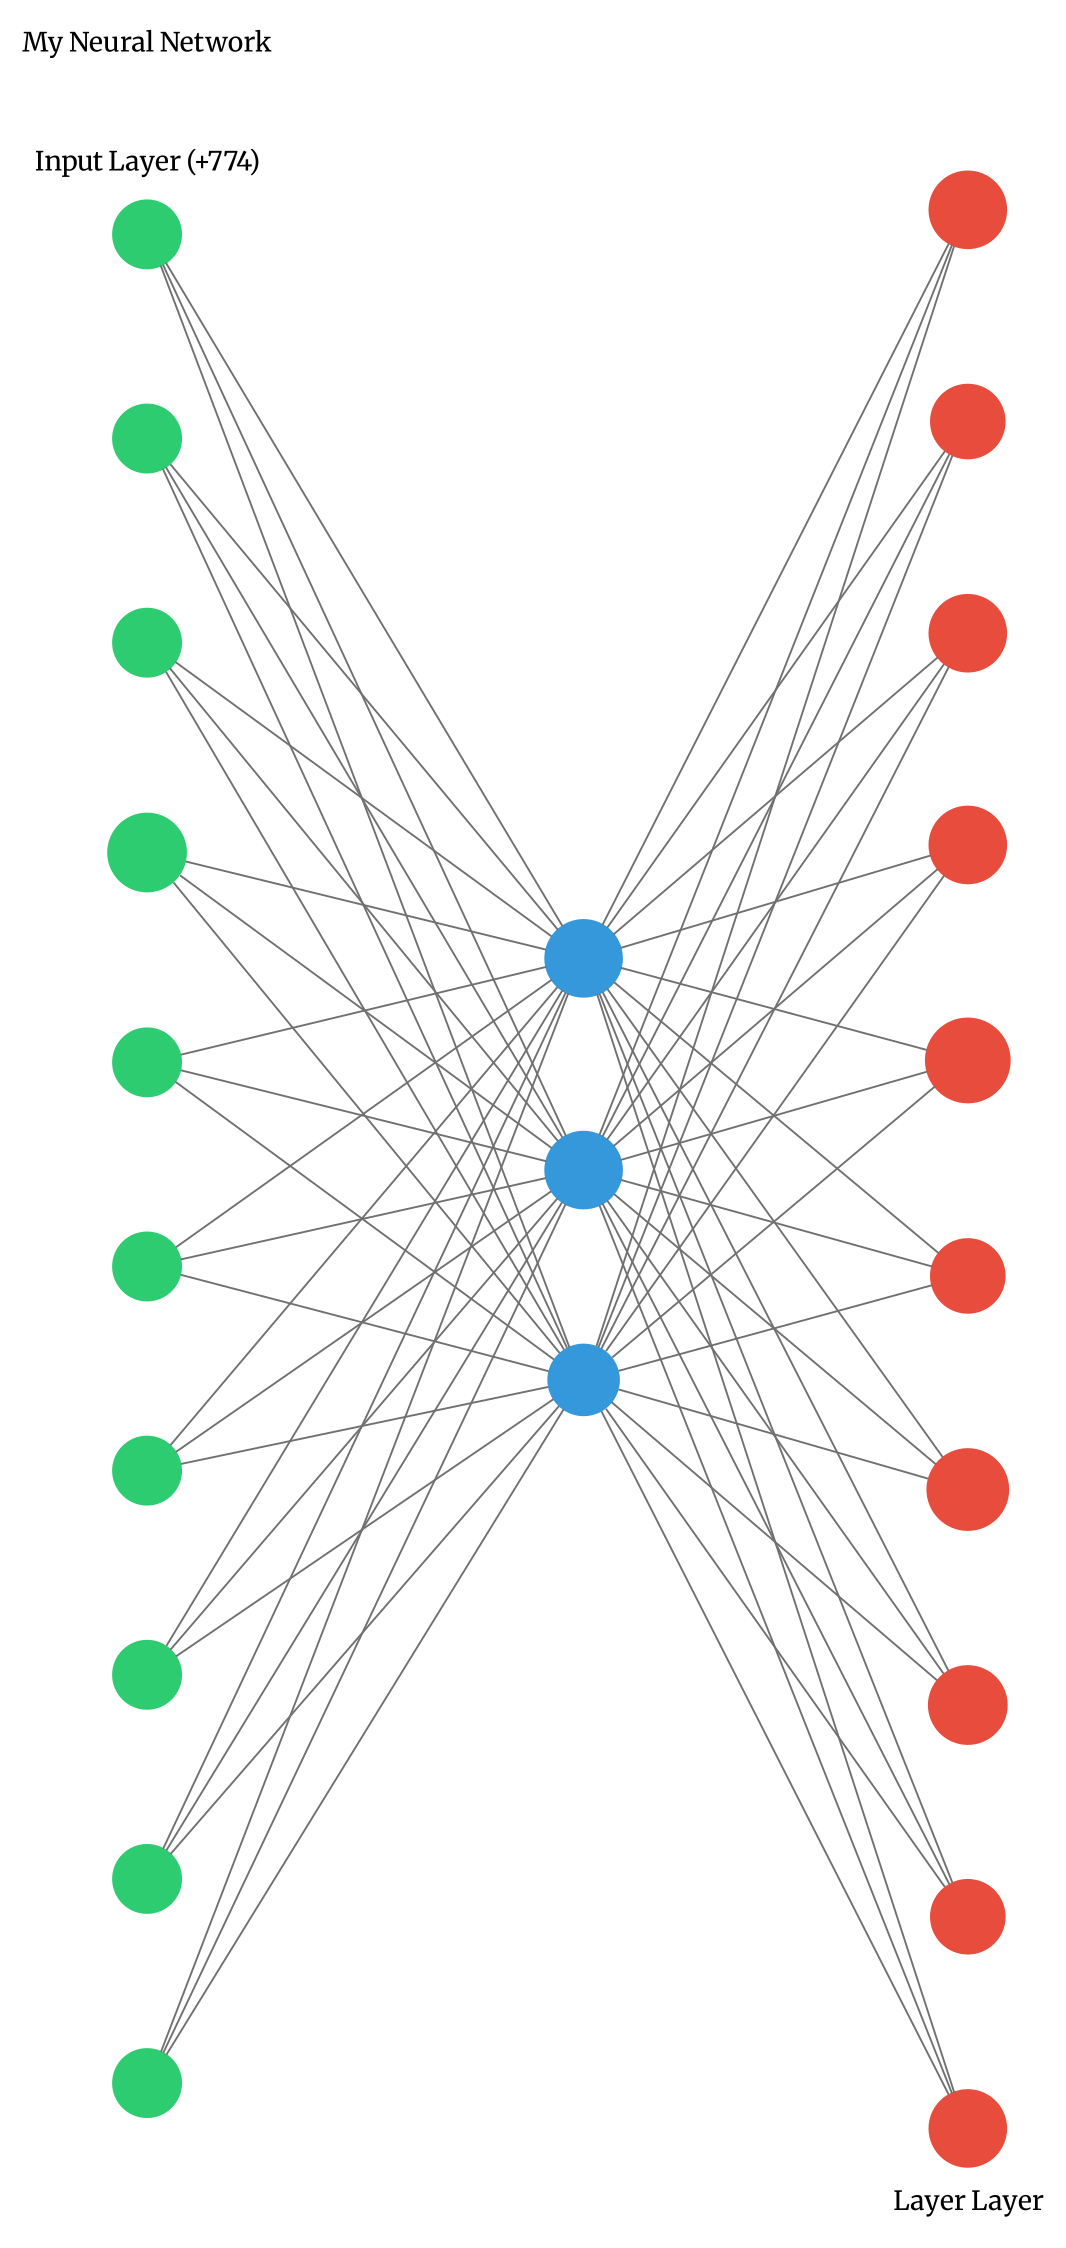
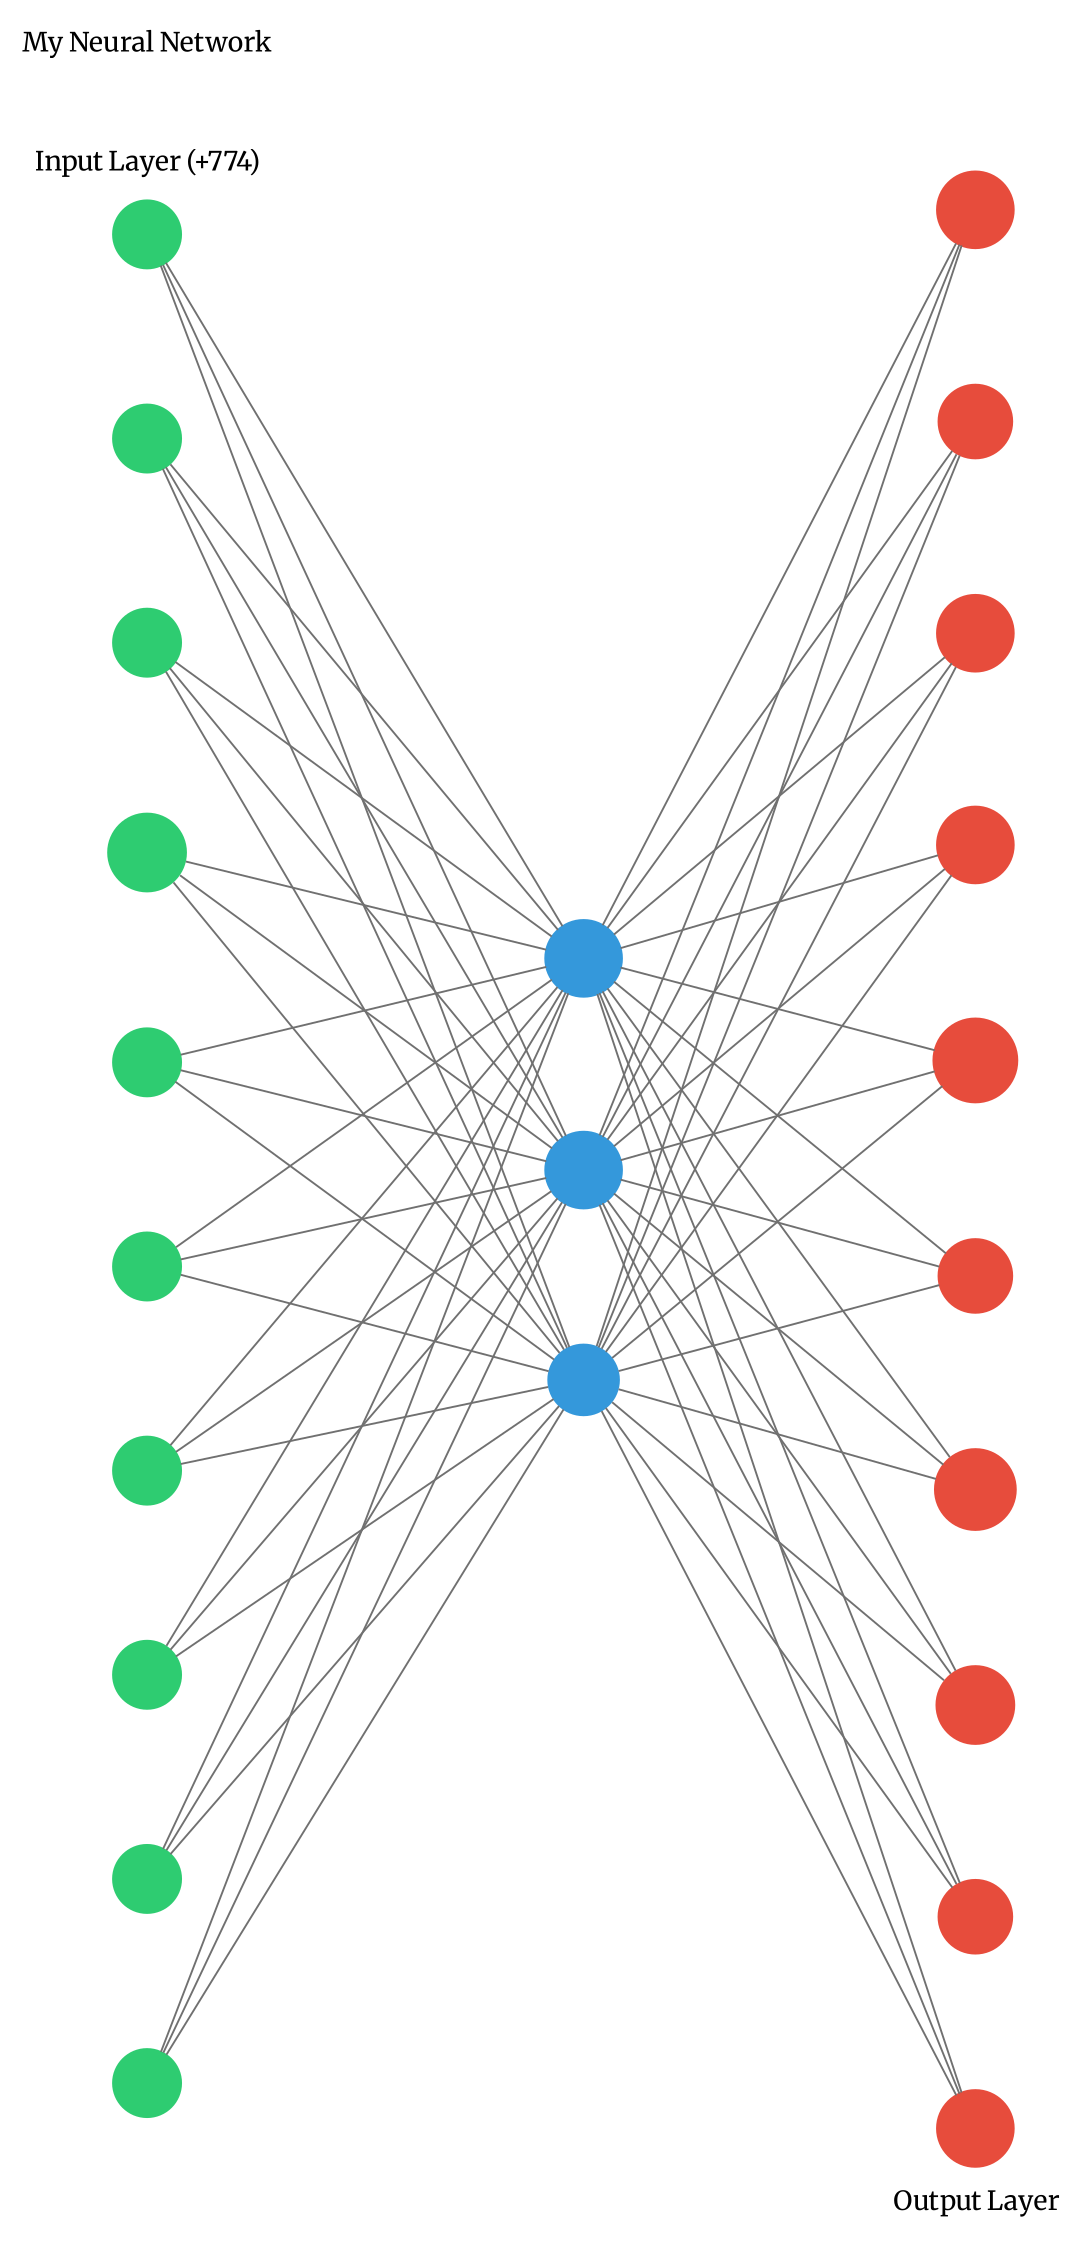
(969, 2203) -> (976, 2203)
